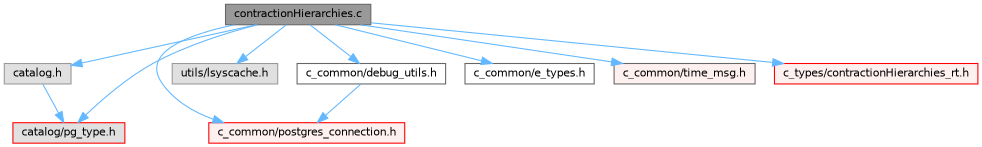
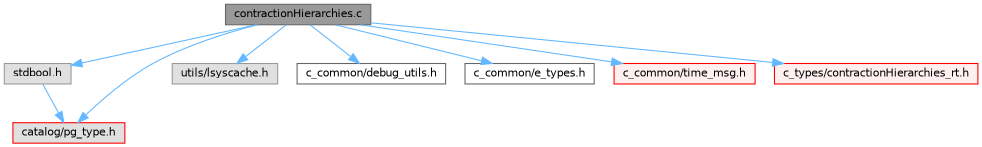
(38, 74) -> (38, 74)
(685, 74) -> (685, 74)
(307, 133) -> none
